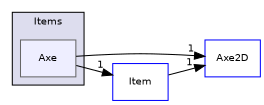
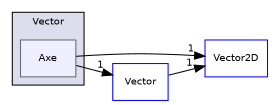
(48, 22) -> (48, 22)
(233, 58) -> (236, 58)
(140, 82) -> (140, 82)
